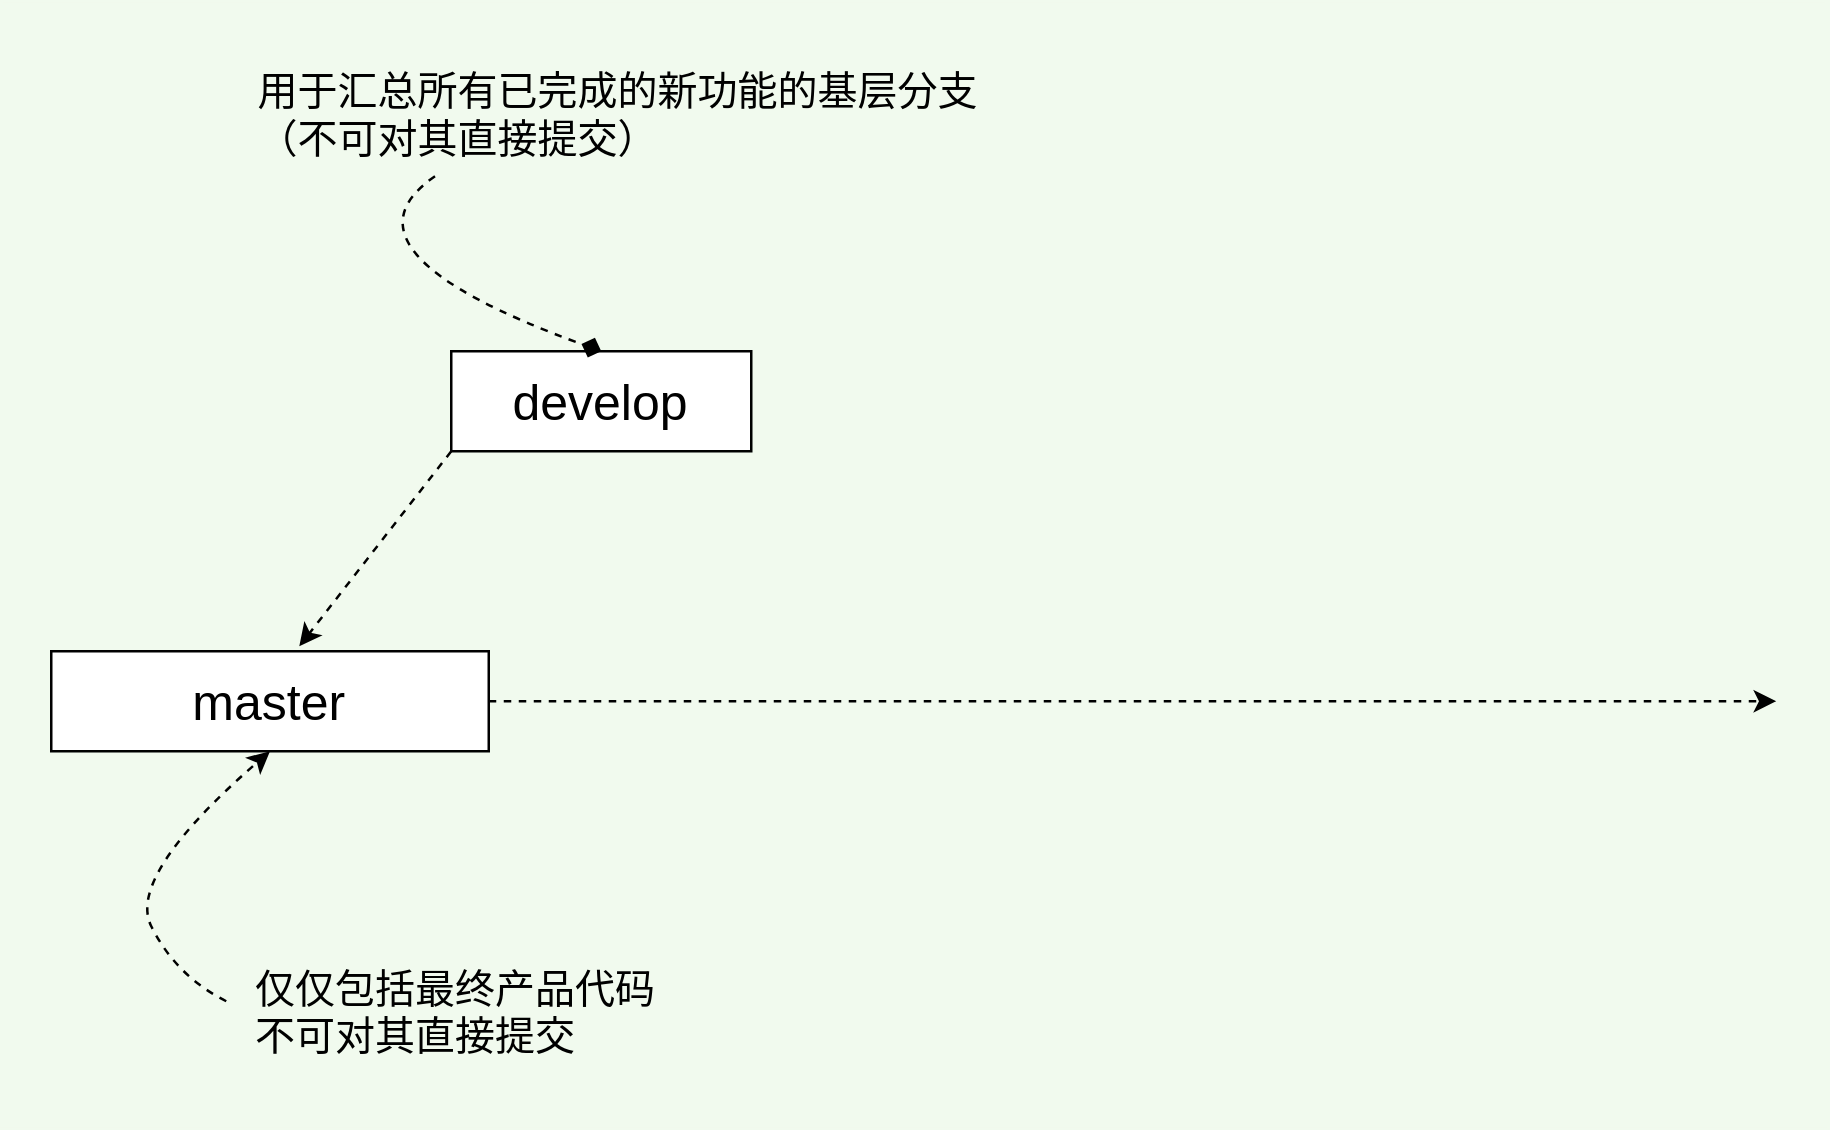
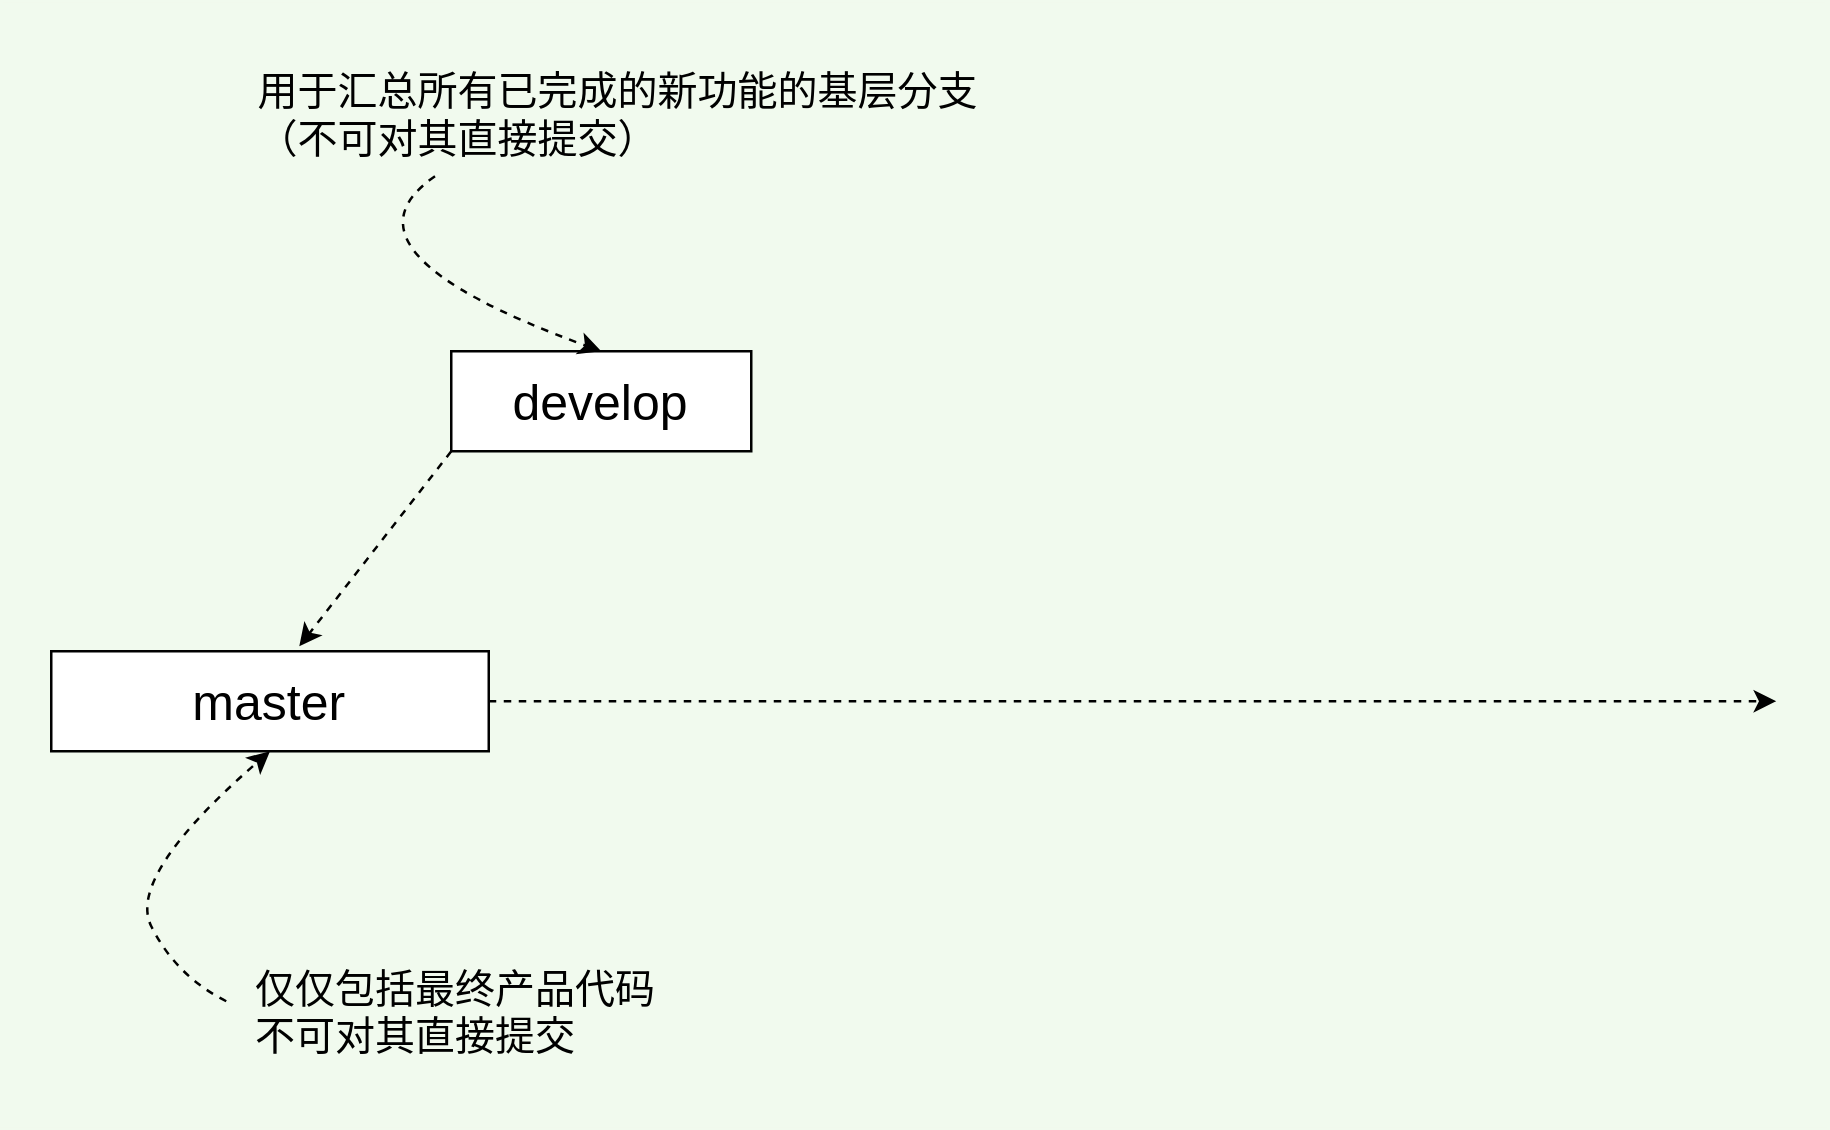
(577, 342) -> (580, 343)
